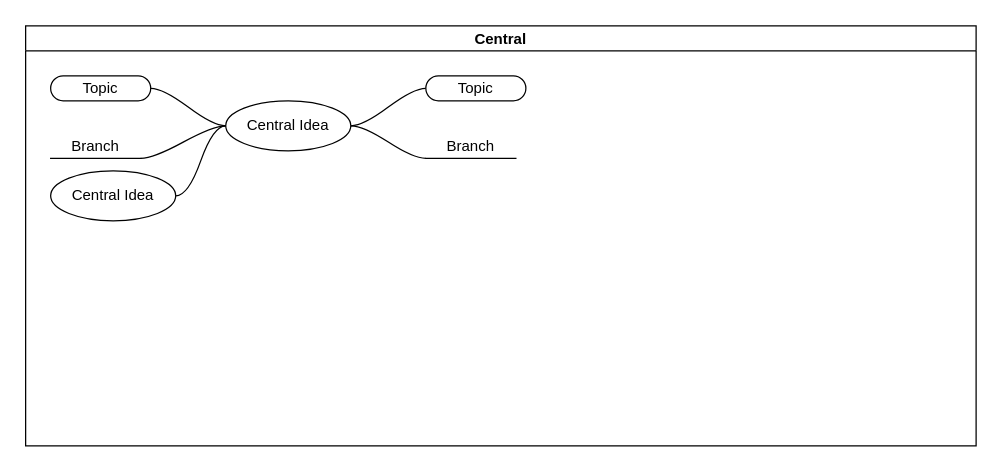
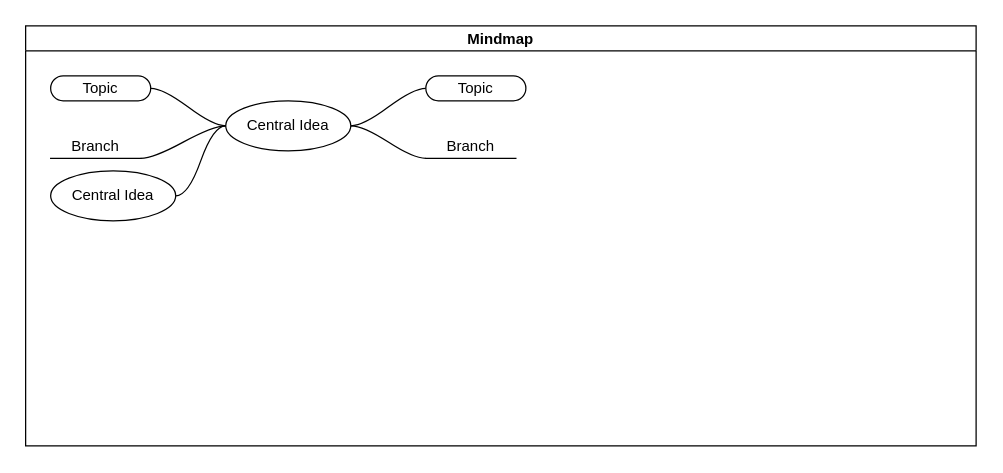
(500, 39) -> (500, 39)
